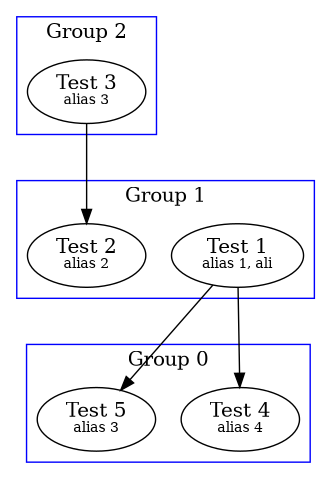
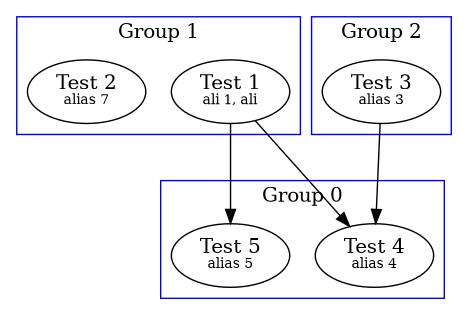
(87, 166) -> (378, 166)
(87, 264) -> (87, 100)
(238, 264) -> (231, 100)
(96, 428) -> (231, 264)
